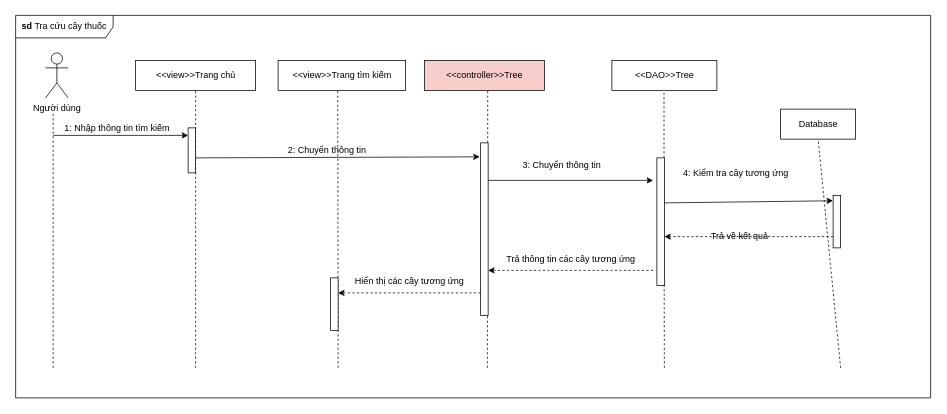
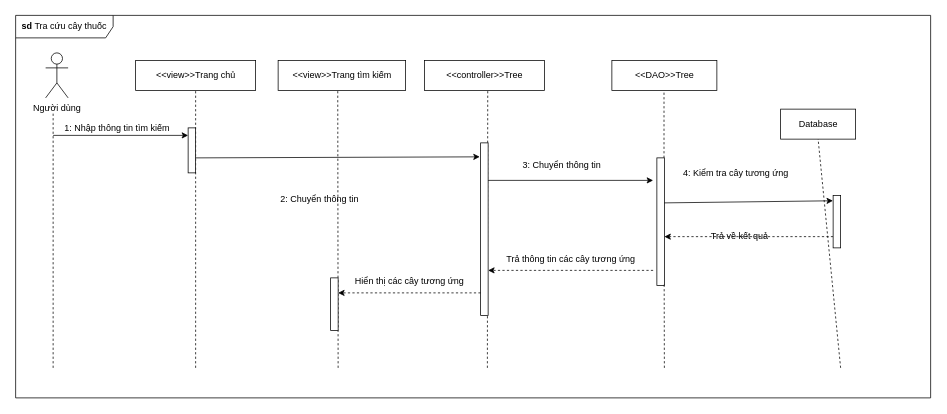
(484, 75) -> (484, 75)
(327, 150) -> (319, 199)
